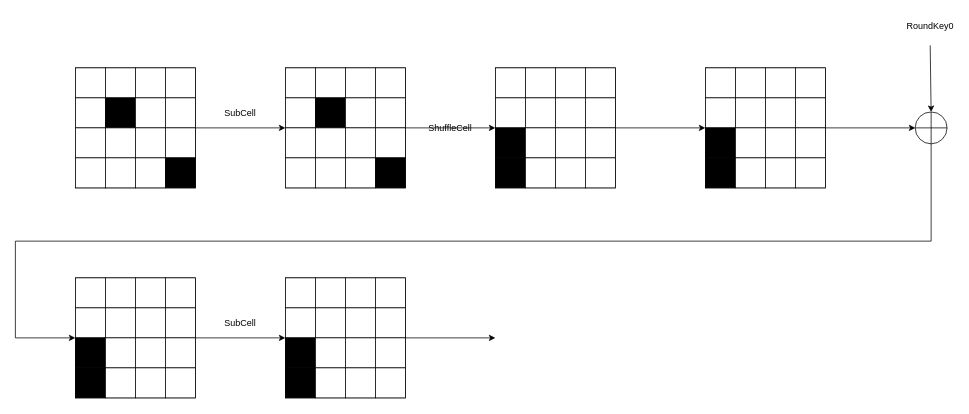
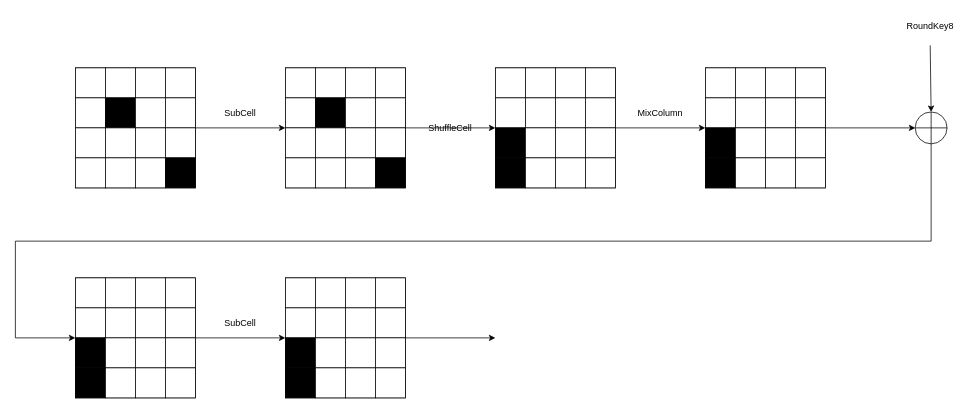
(930, 27) -> (930, 27)
none -> (660, 113)
